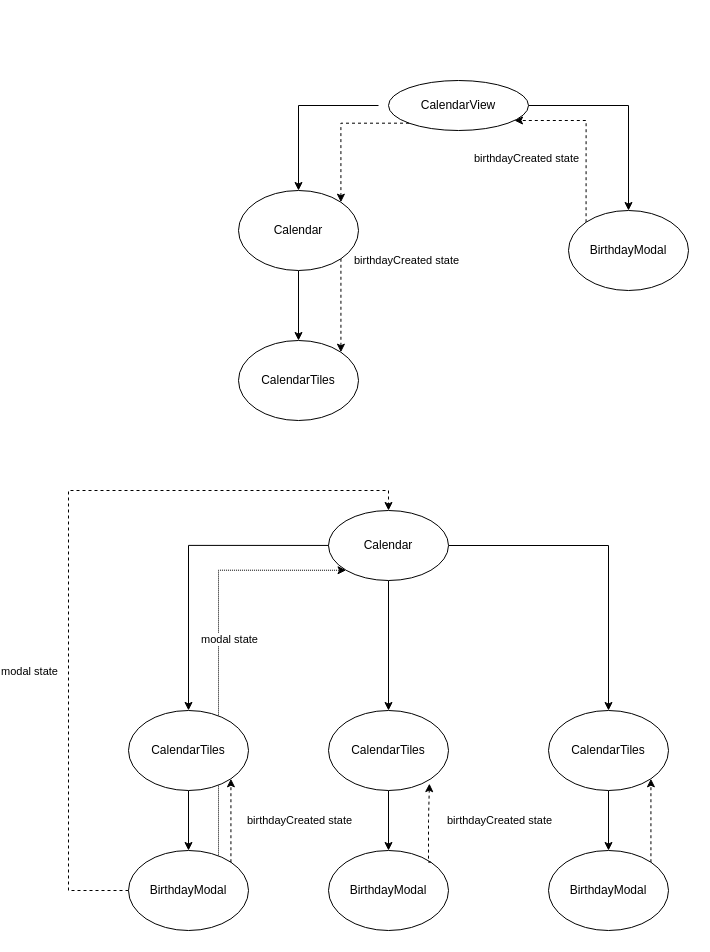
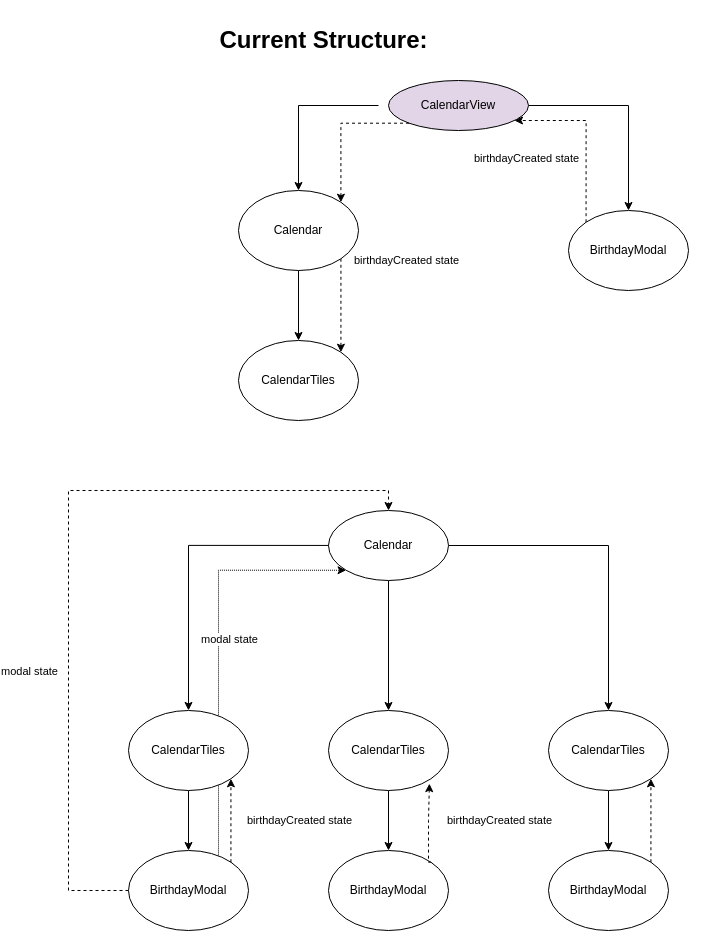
none -> (324, 41)
(459, 106) -> (459, 106)
